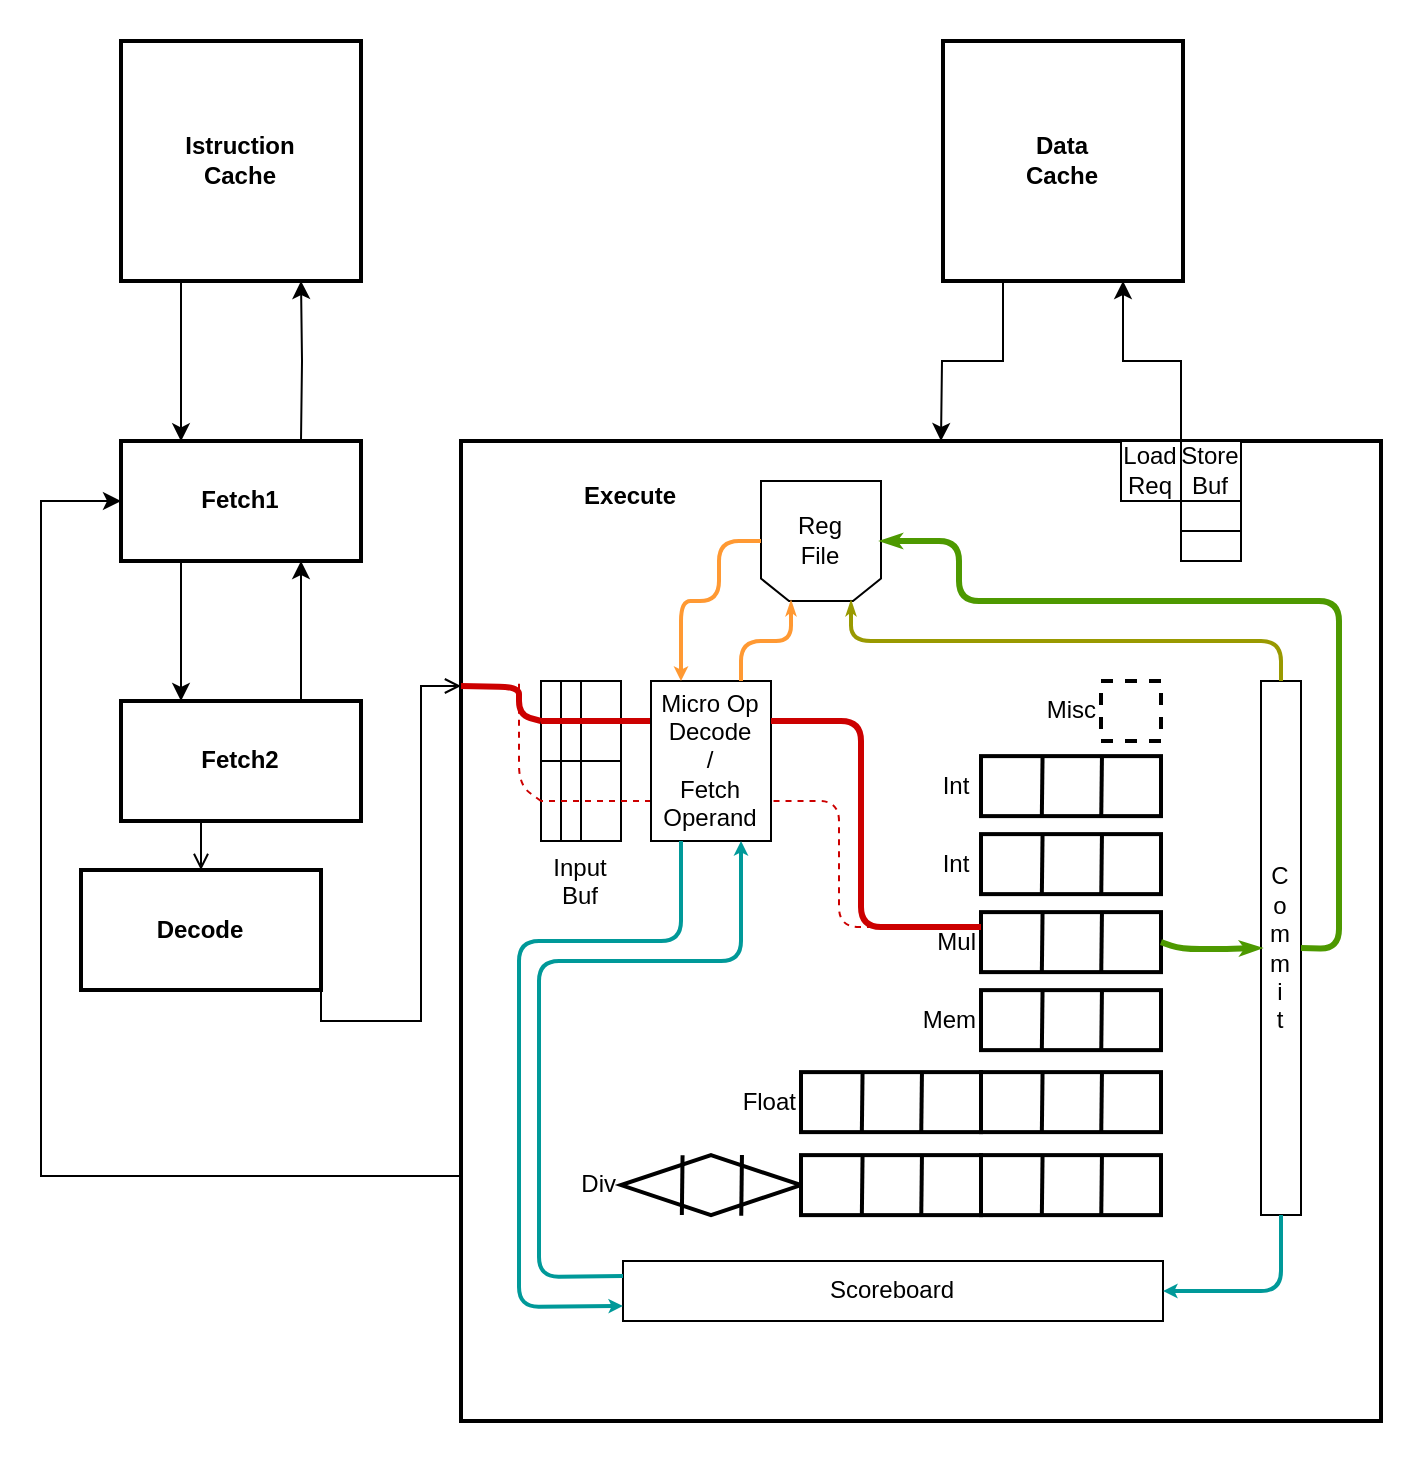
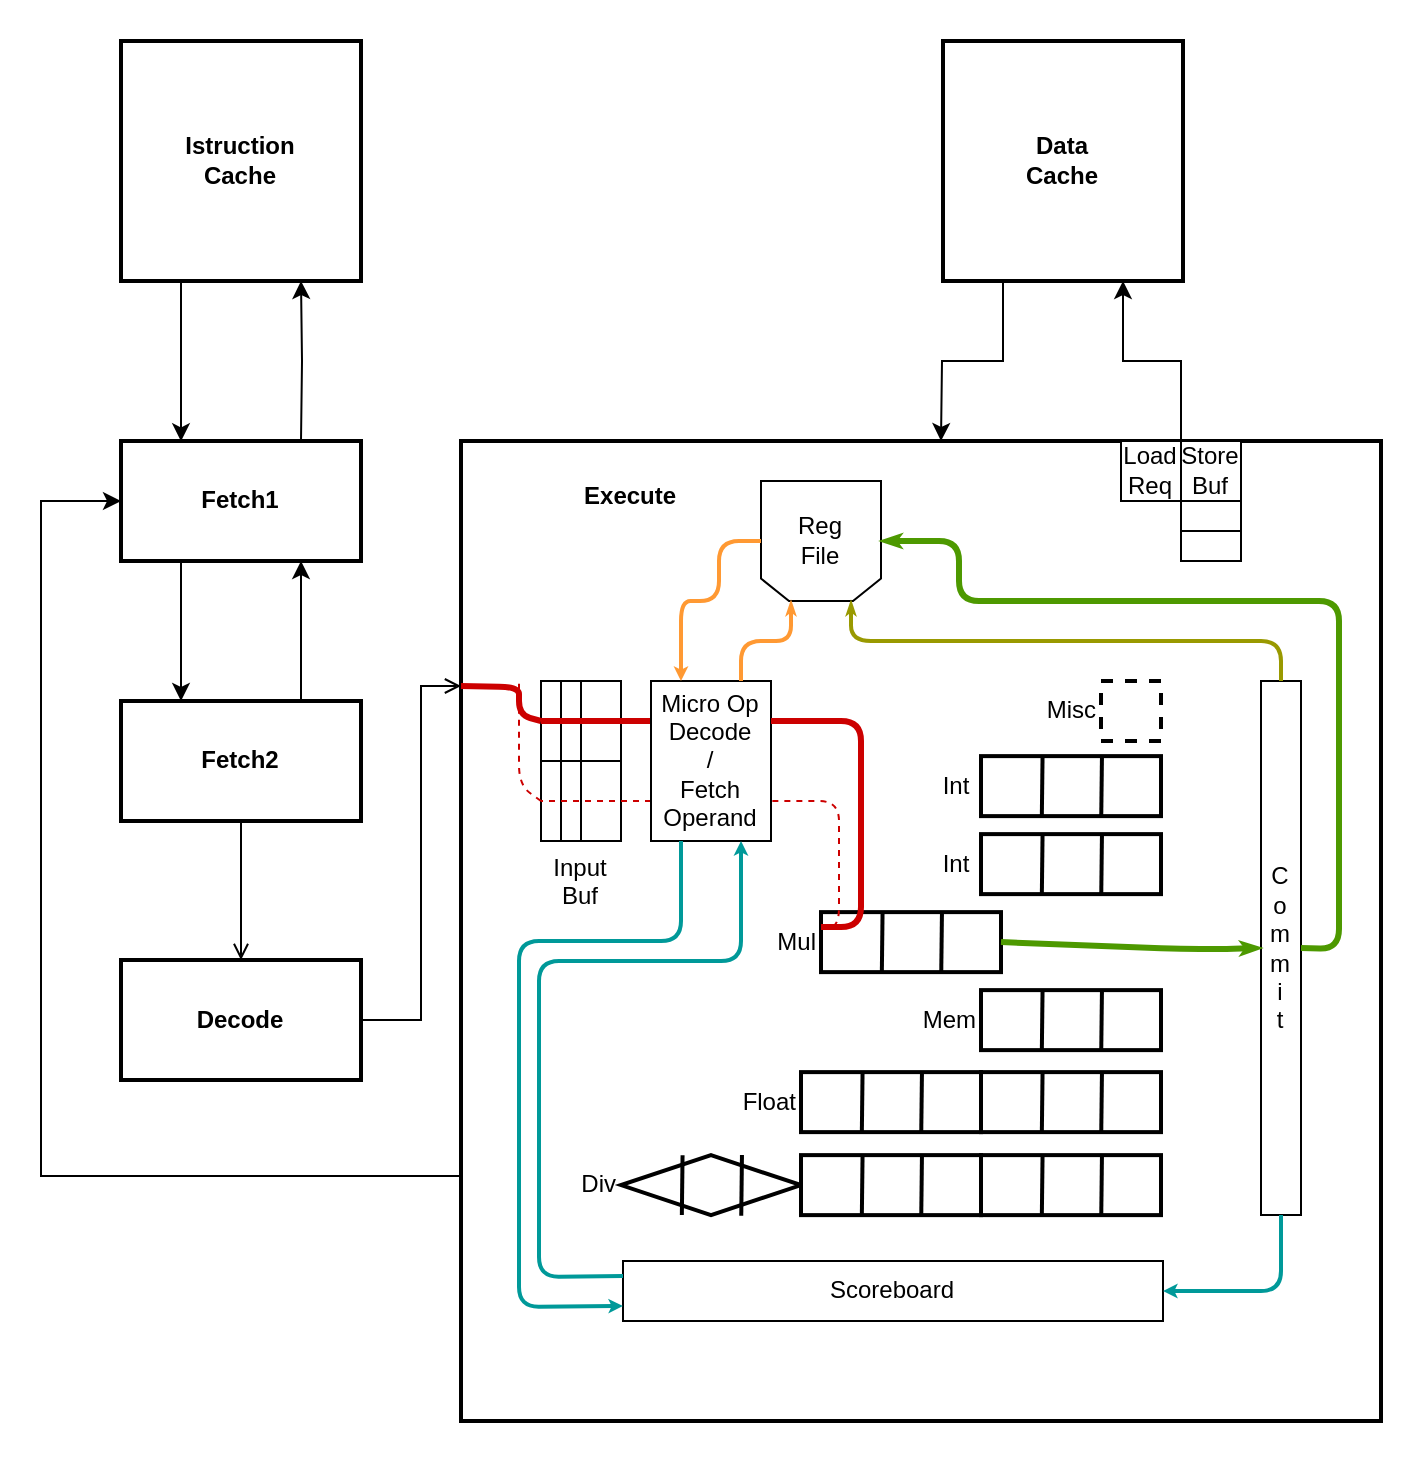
(201, 930) -> (241, 1020)
(1071, 942) -> (911, 942)
